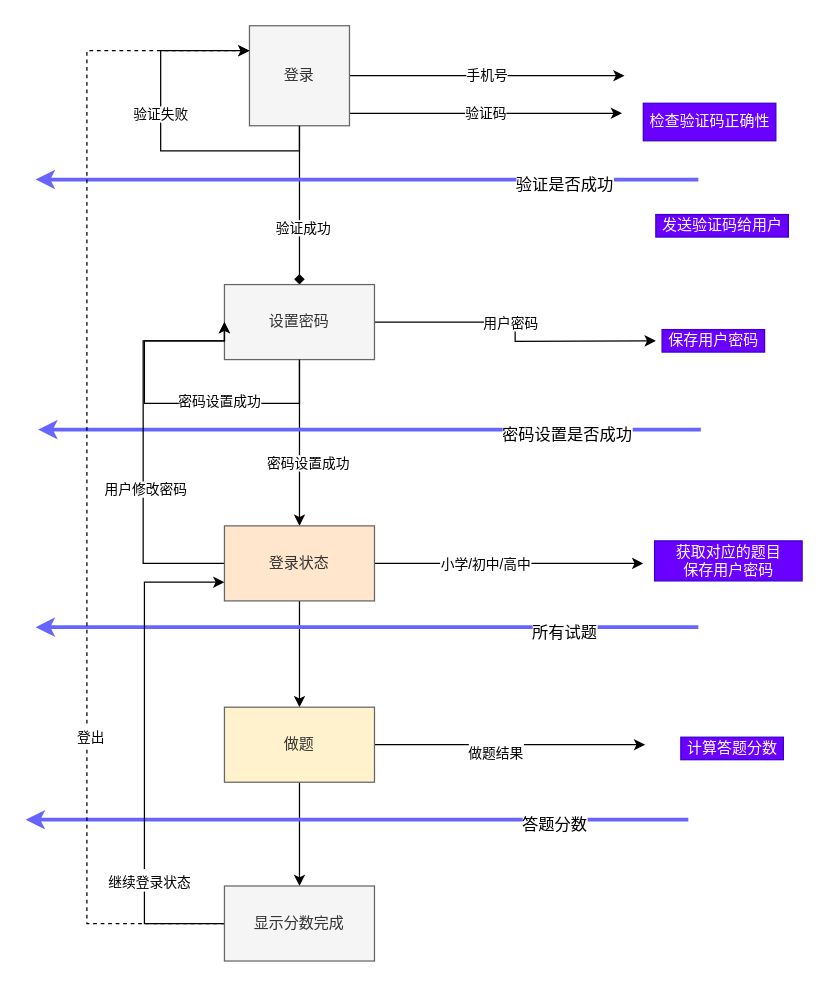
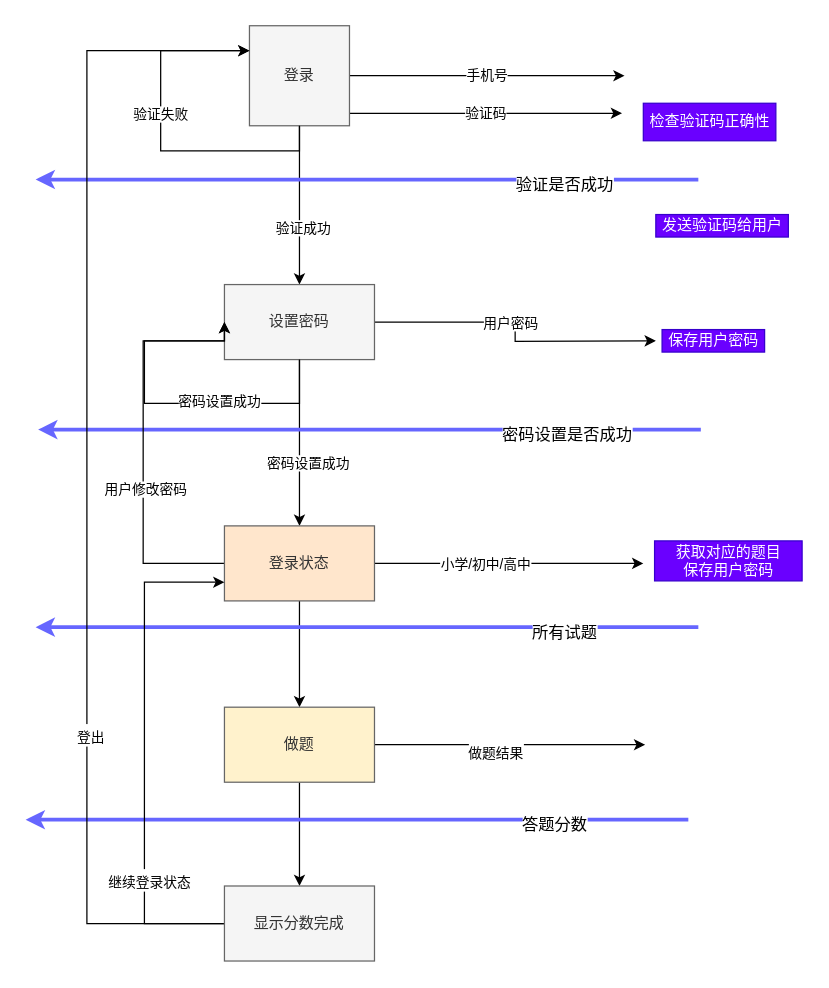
(299, 274) -> (299, 274)
(87, 351) -> (87, 351)
(732, 748) -> none
